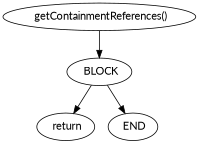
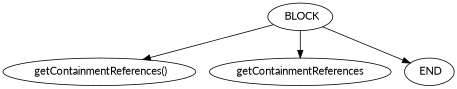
(99, 41) -> (212, 41)
(66, 127) -> (300, 72)
